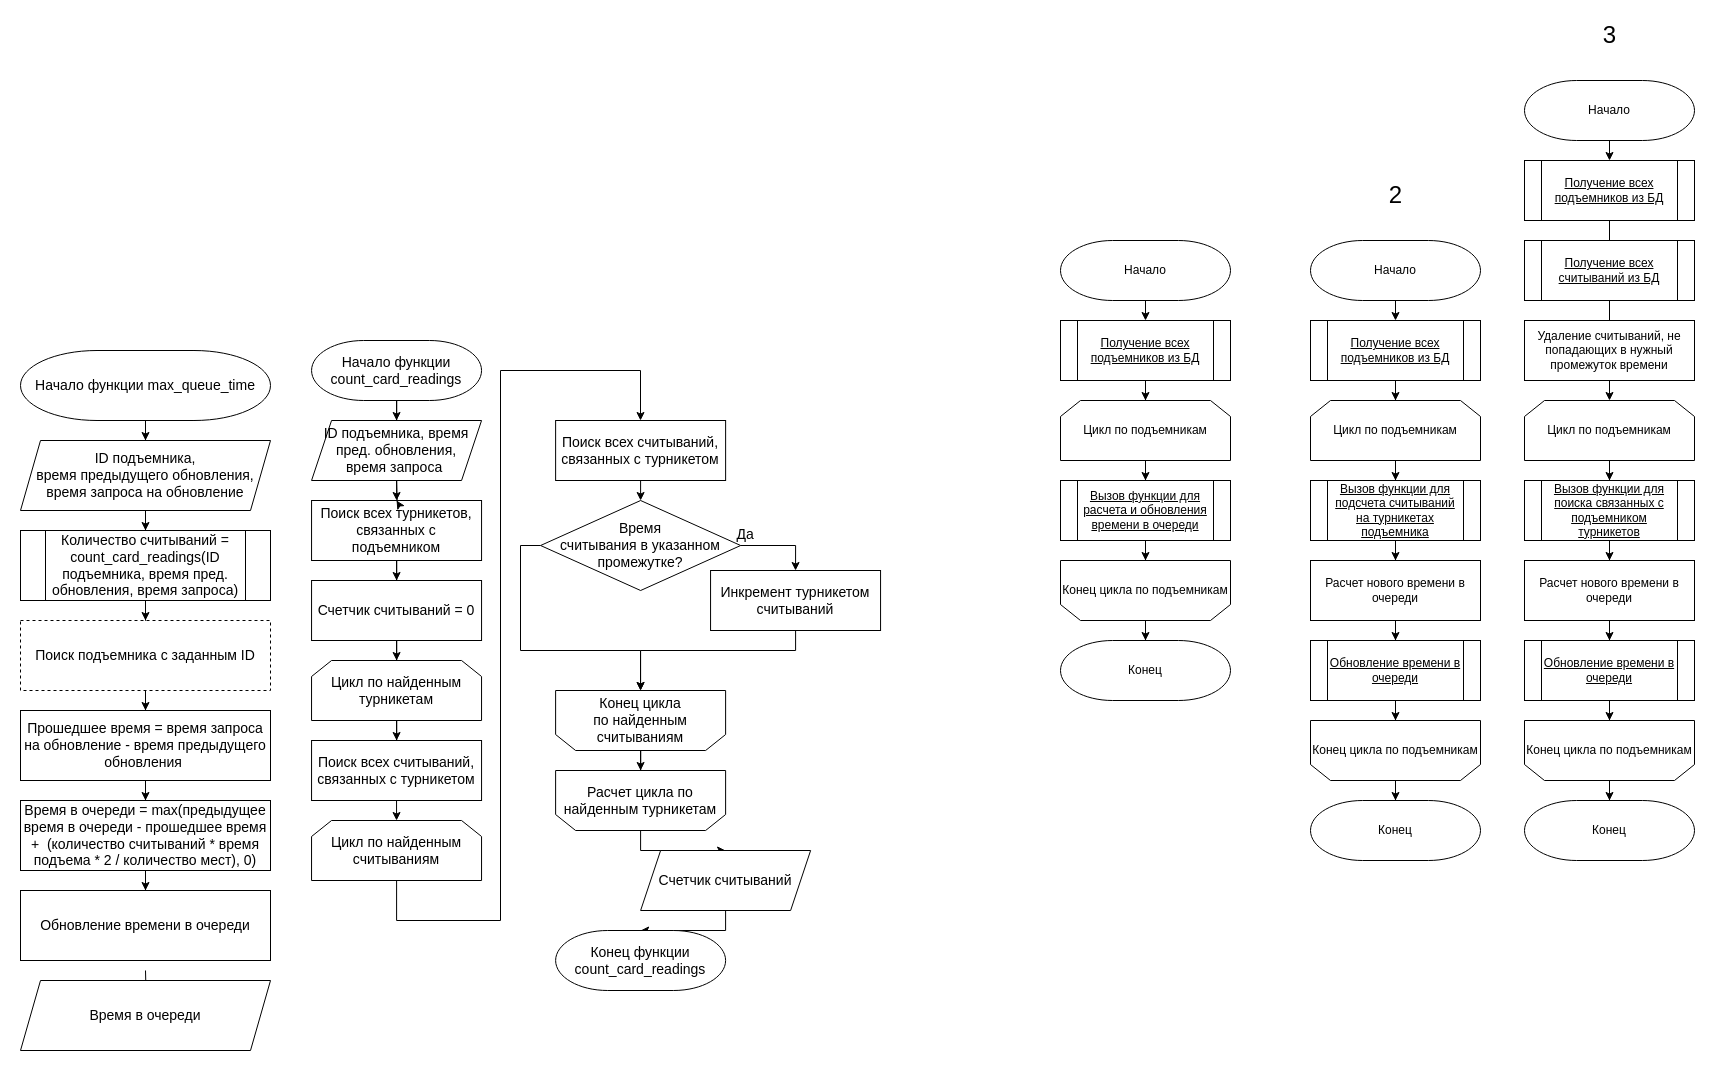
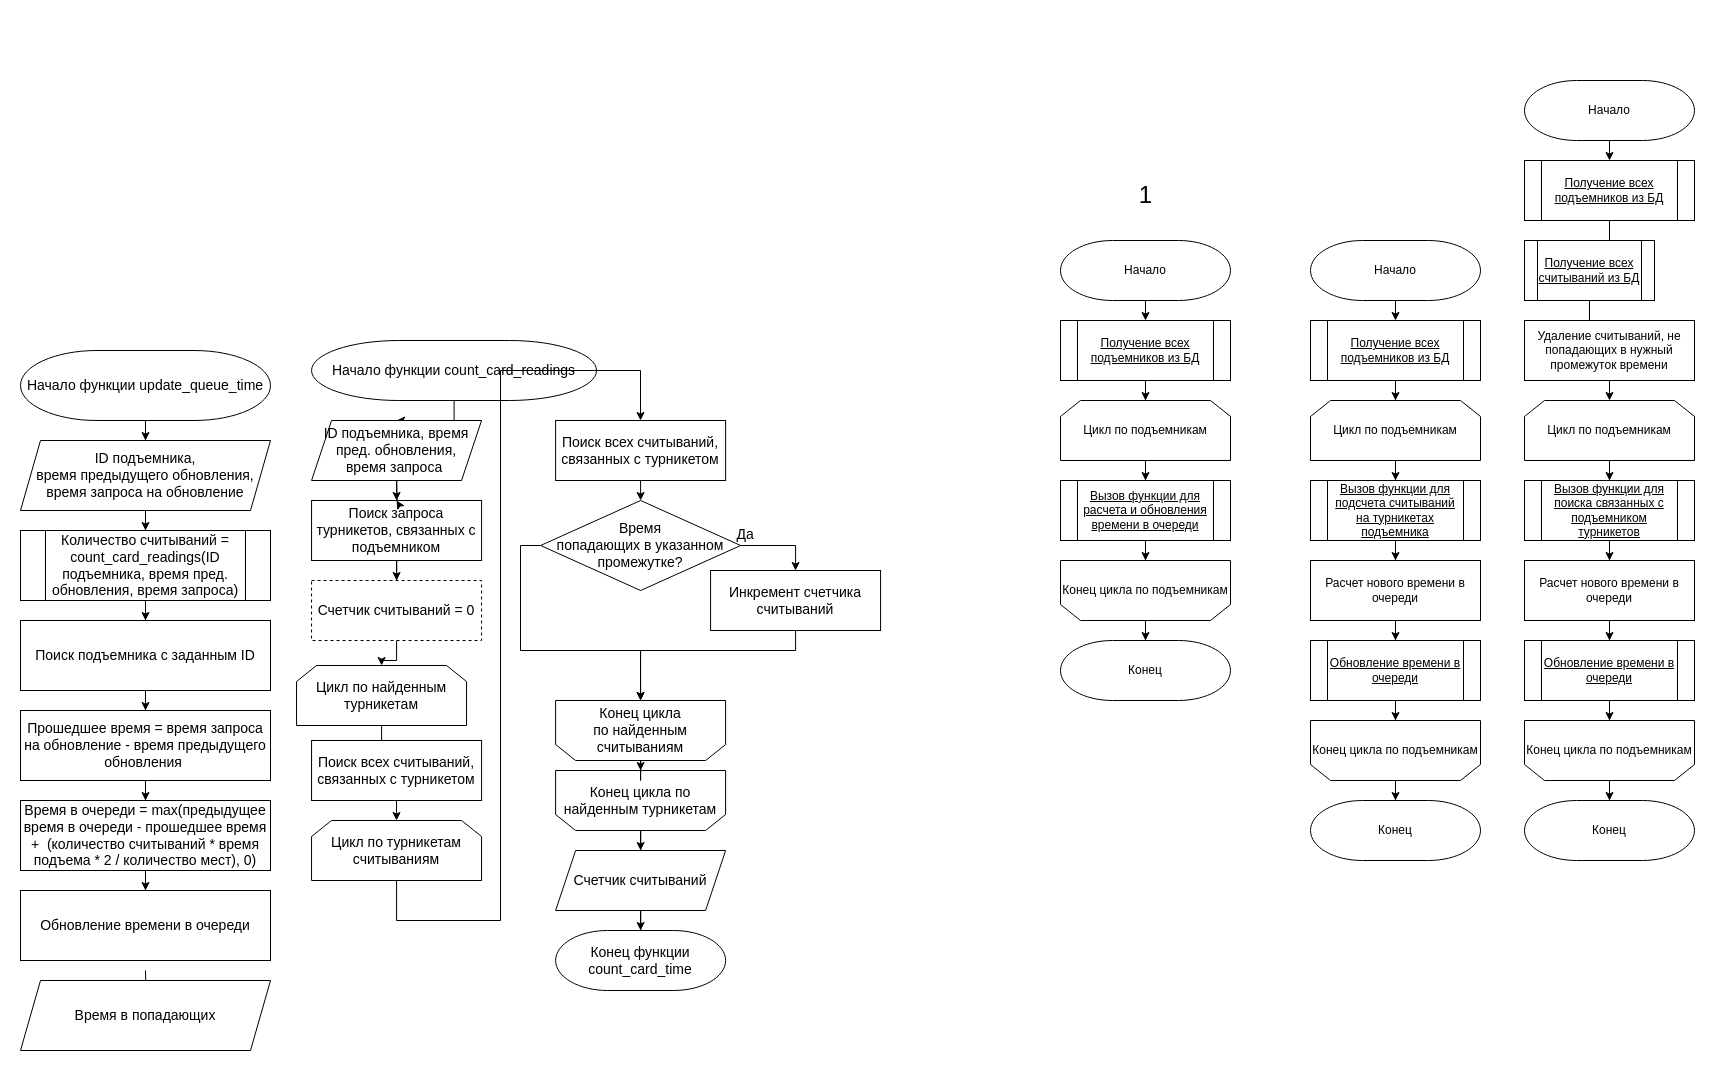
(1610, 36) -> none
none -> (1146, 196)
(1396, 196) -> none
(1610, 271) -> (1590, 271)
(397, 371) -> (454, 371)
(146, 386) -> (146, 386)
(397, 531) -> (397, 531)
(641, 546) -> (641, 546)
(796, 601) -> (796, 601)
(397, 611) -> (397, 611)
(146, 656) -> (146, 656)
(397, 691) -> (382, 696)
(641, 721) -> (641, 731)
(641, 801) -> (641, 801)
(397, 851) -> (397, 851)
(726, 881) -> (641, 881)
(641, 961) -> (641, 961)
(146, 1016) -> (146, 1016)
